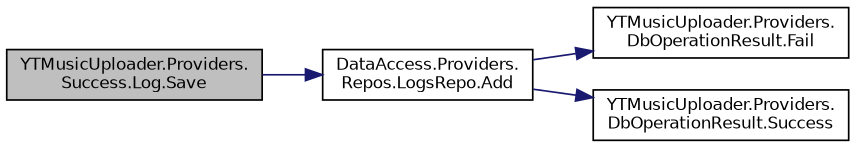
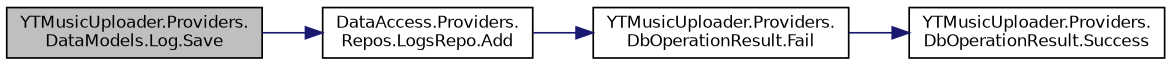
(134, 75) -> (134, 33)
(555, 92) -> (871, 33)
